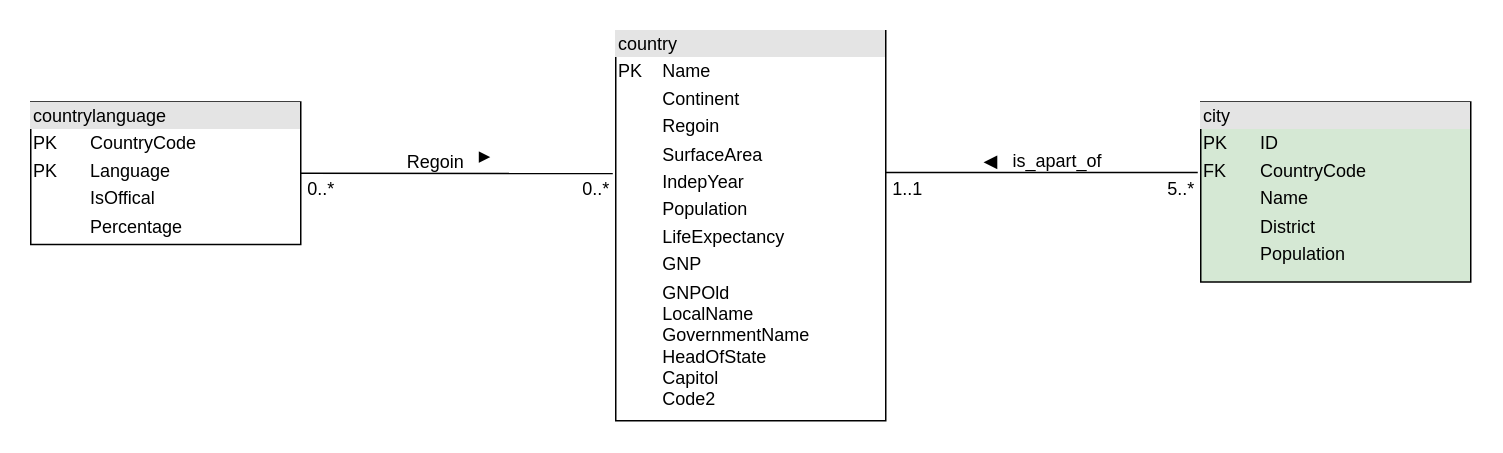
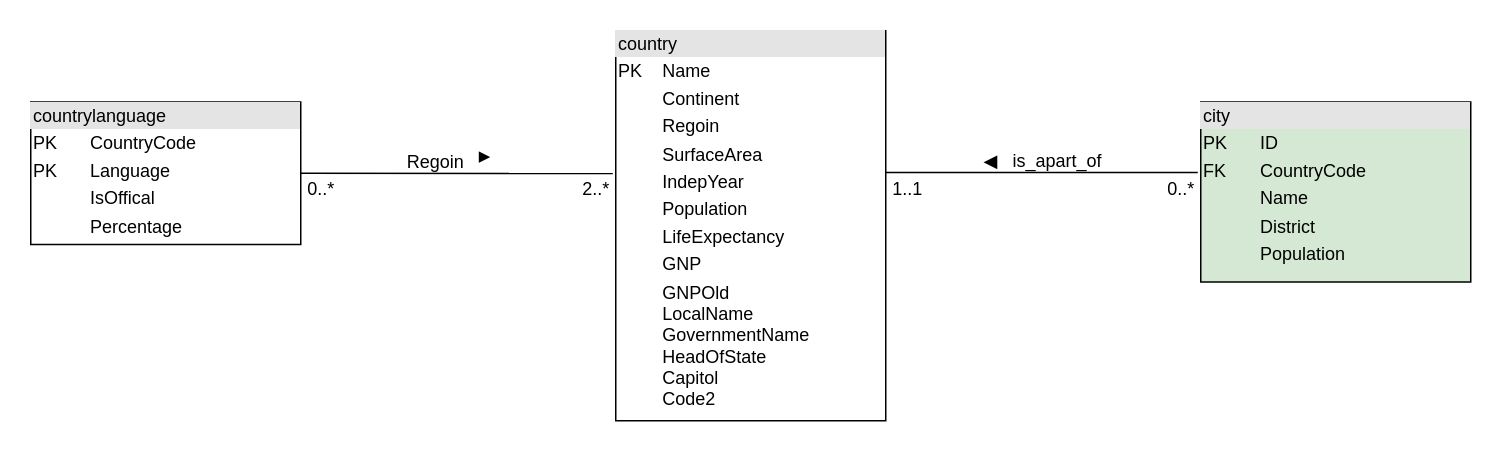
(459, 190) -> (459, 190)
(1044, 190) -> (1044, 190)
